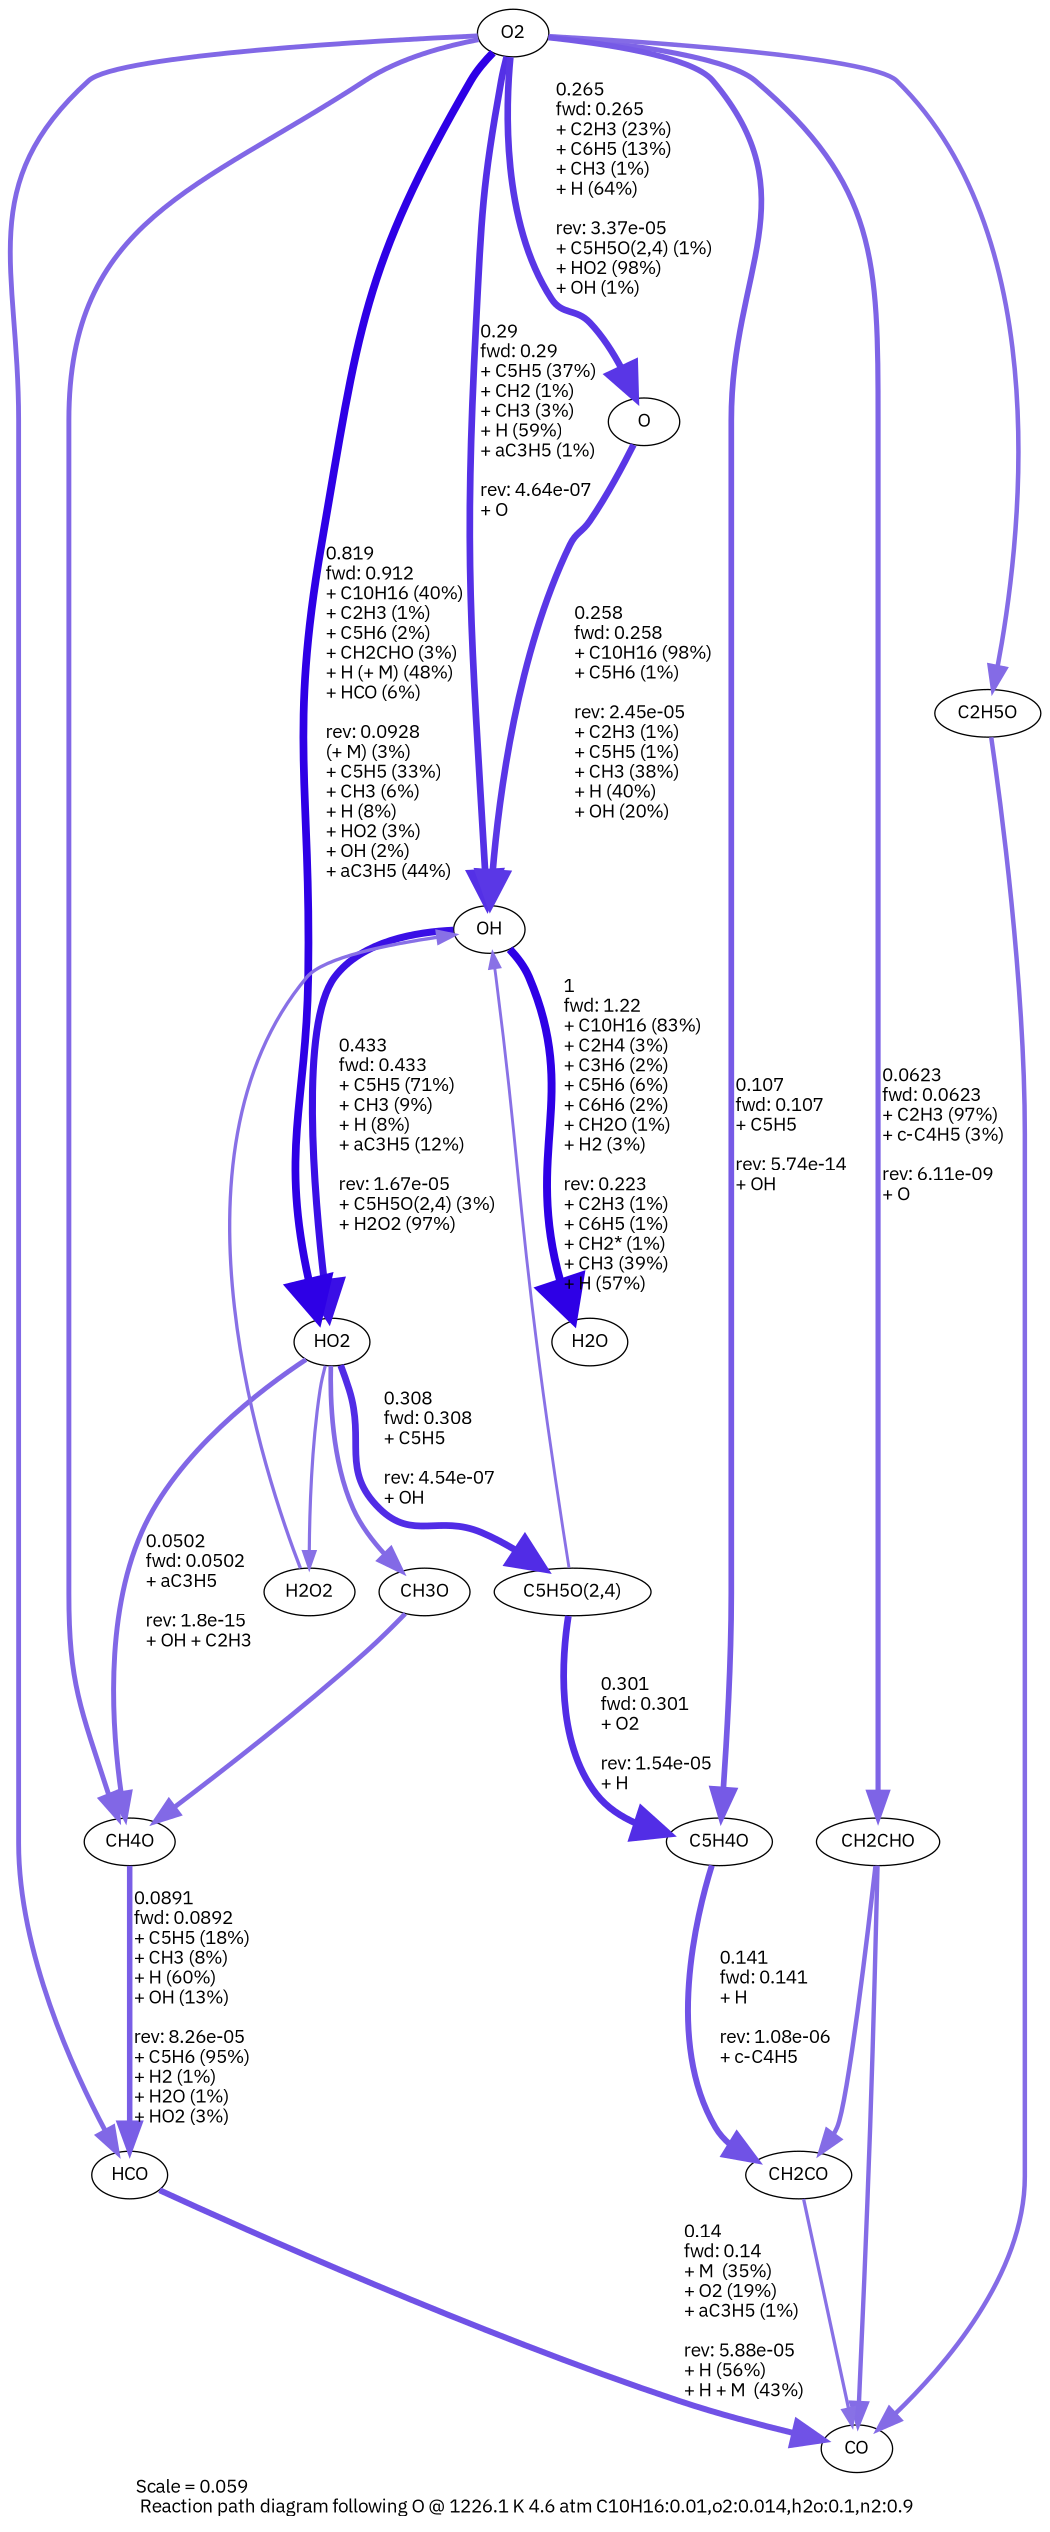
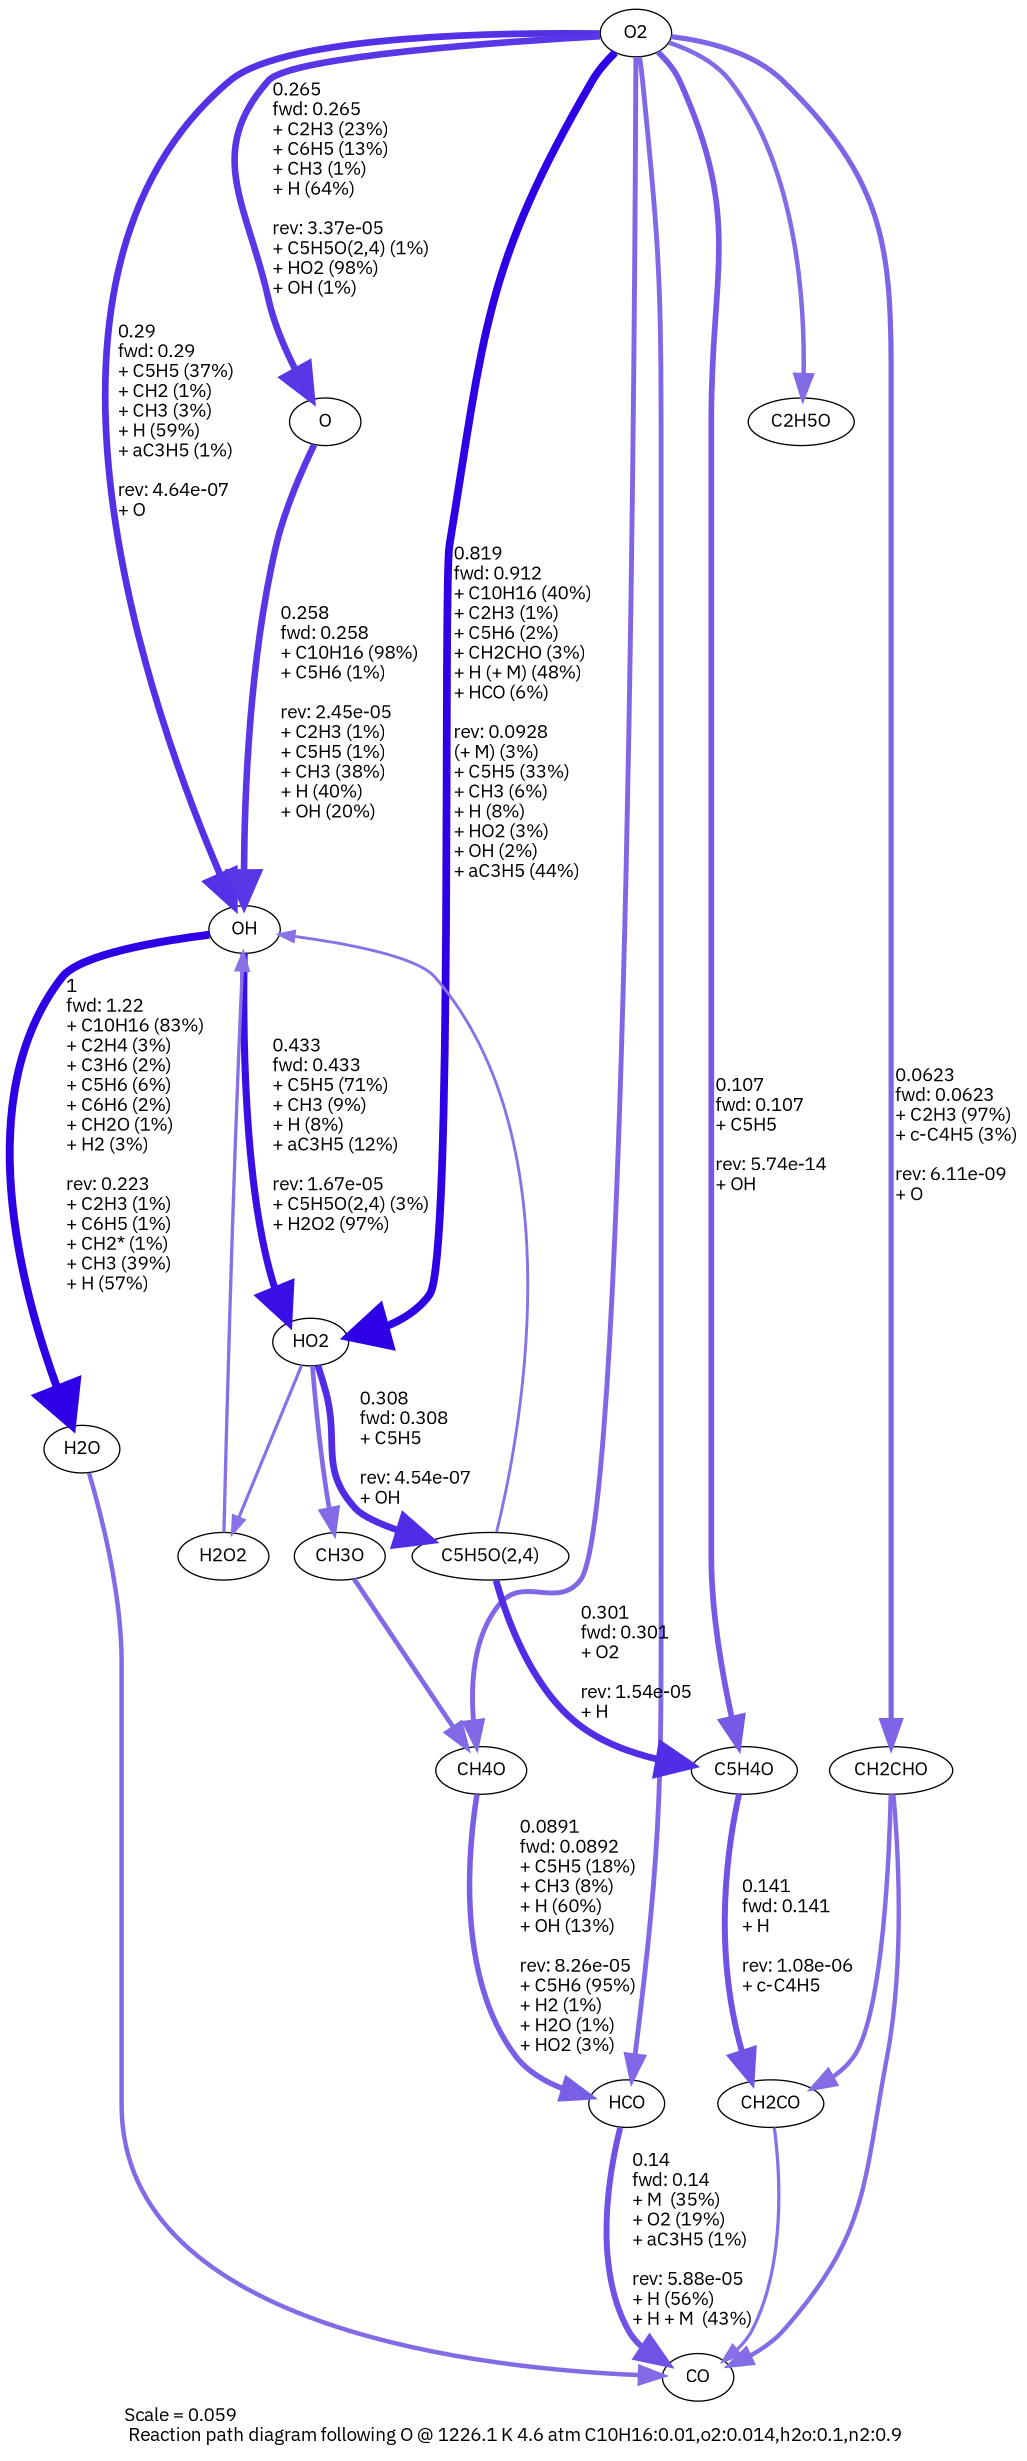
(138, 1543) -> none
(1025, 1595) -> (122, 2107)
